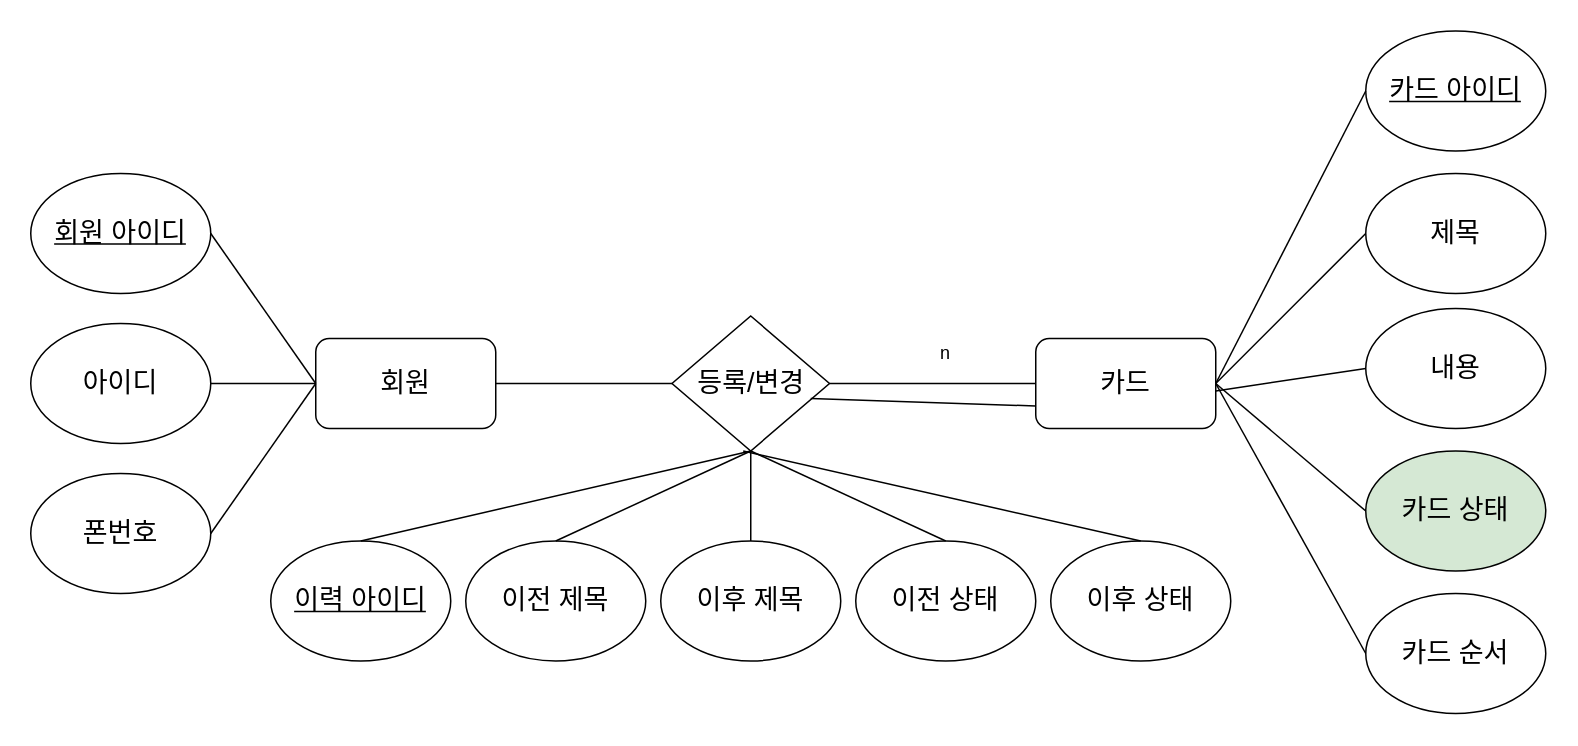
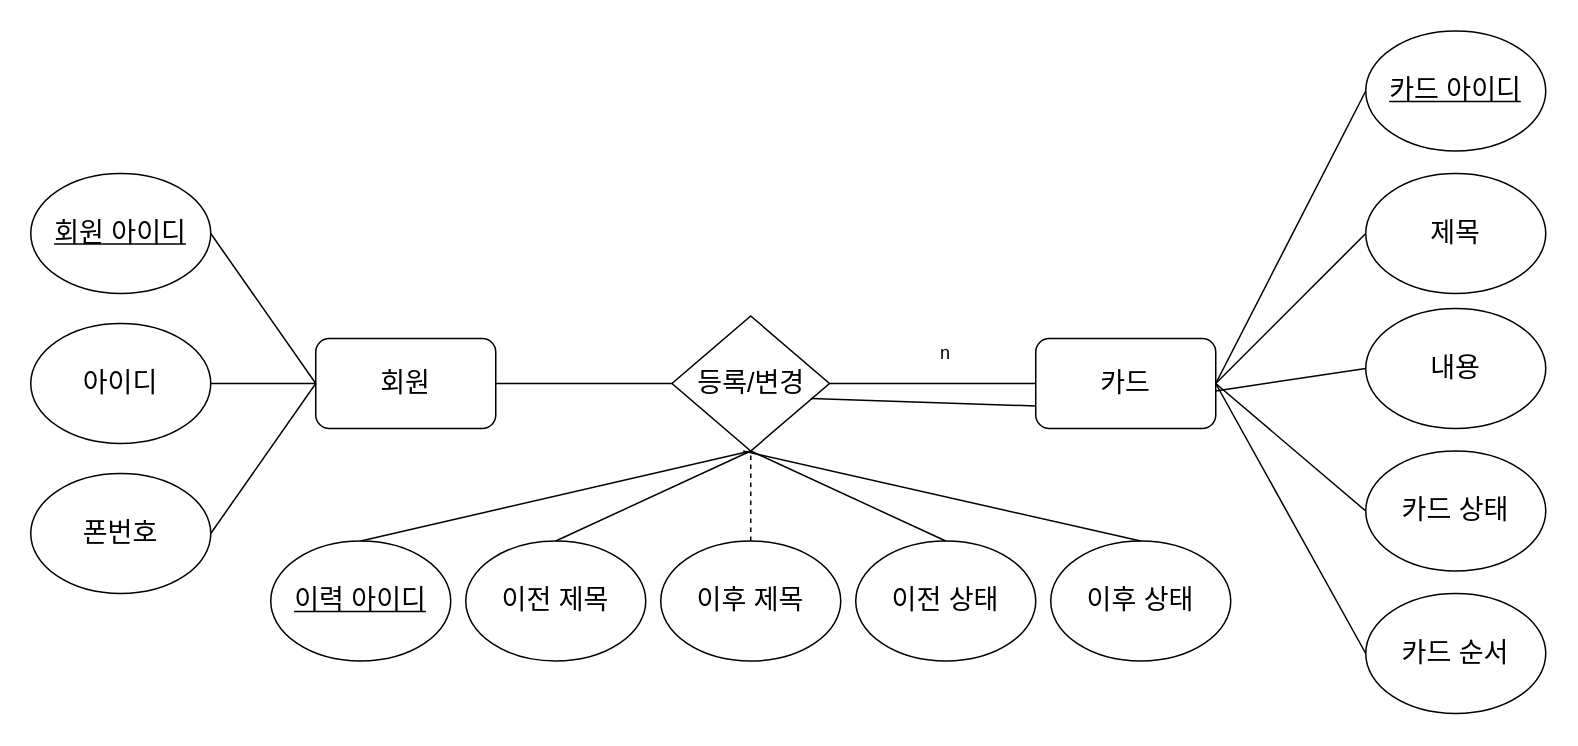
(751, 495) -> (751, 495)
(1456, 511) -> (1456, 511)
